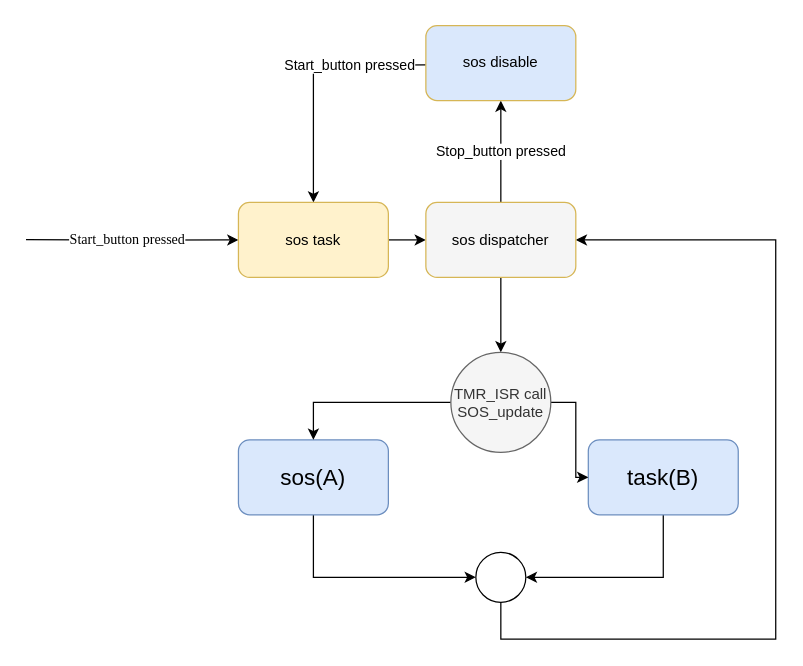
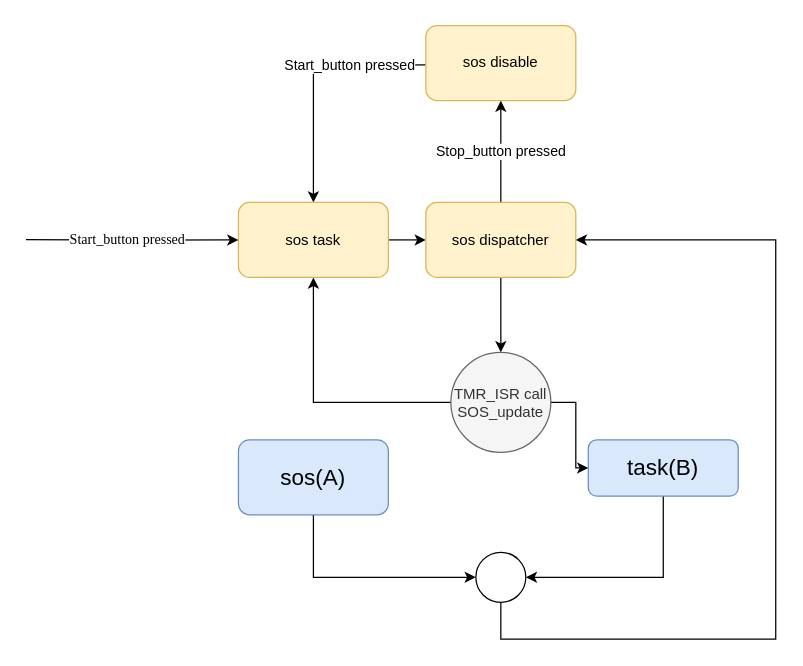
(501, 63) -> (501, 63)
(501, 240) -> (501, 240)
(313, 416) -> (313, 345)
(663, 478) -> (663, 468)
